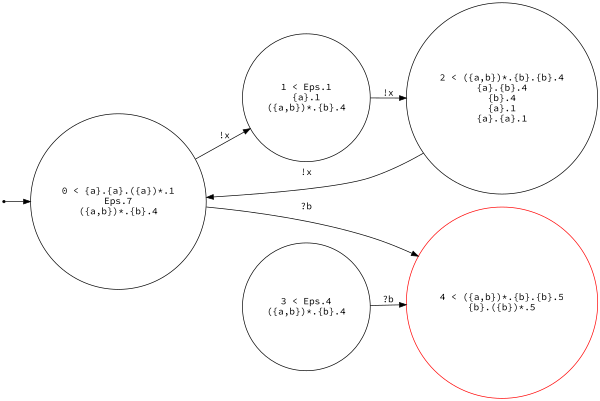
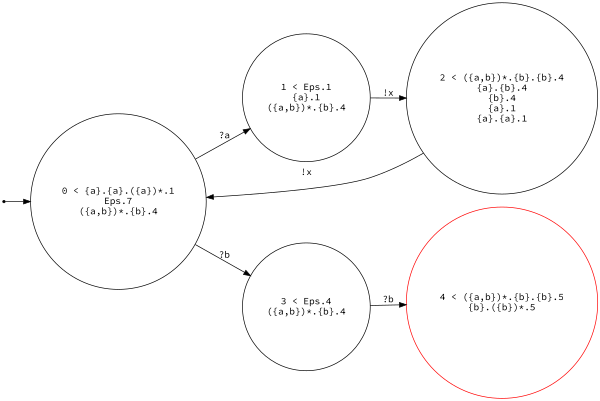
(224, 136) -> (224, 136)
(311, 222) -> (220, 258)
